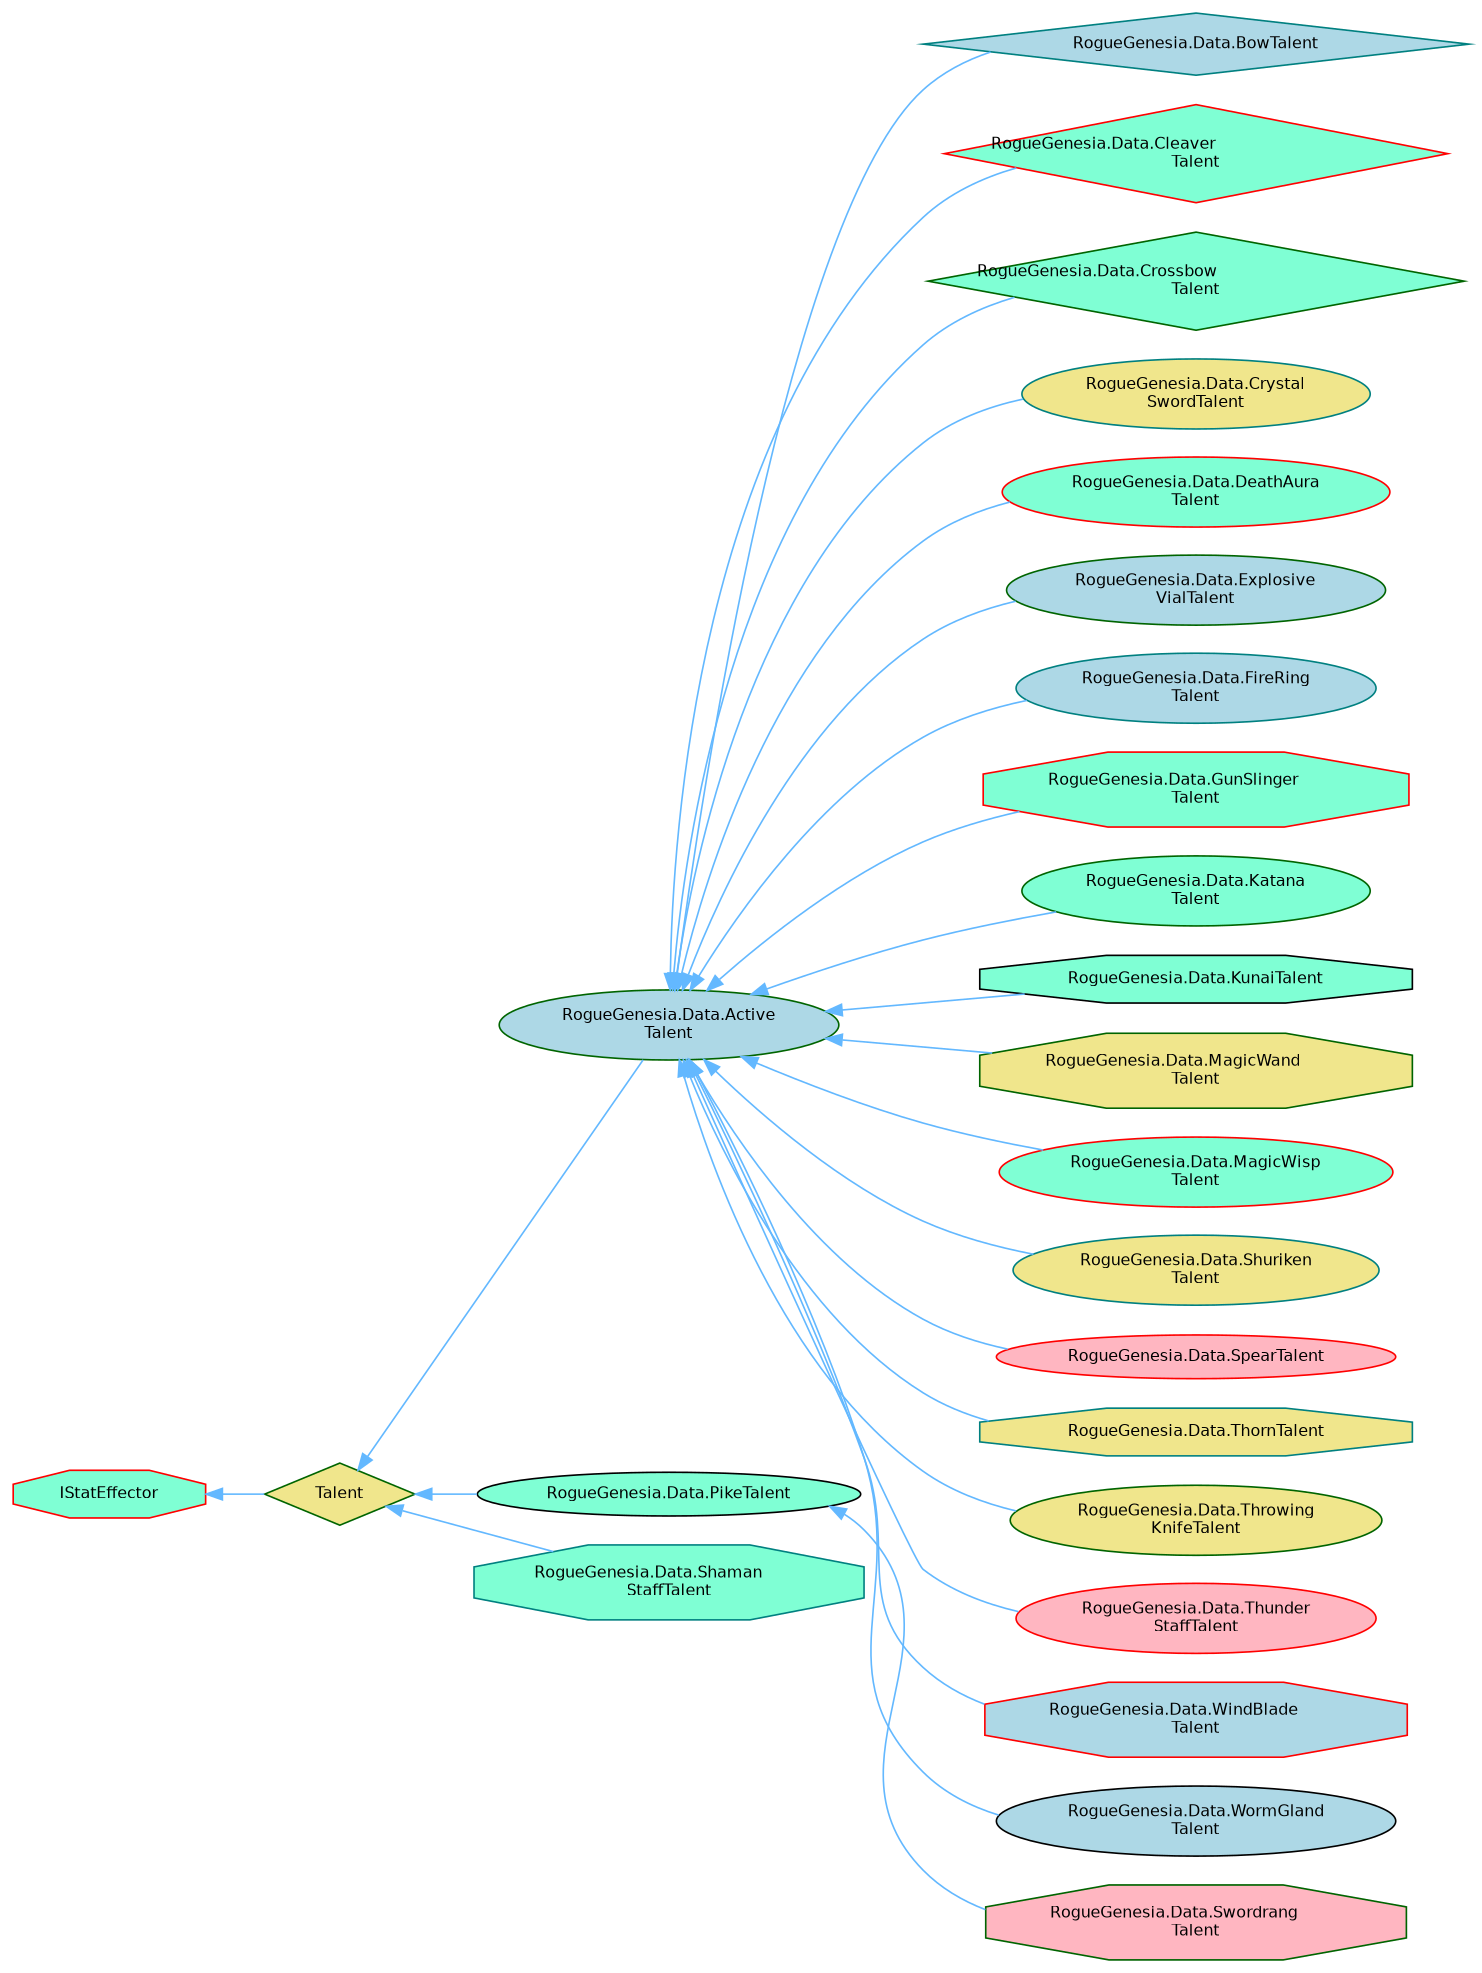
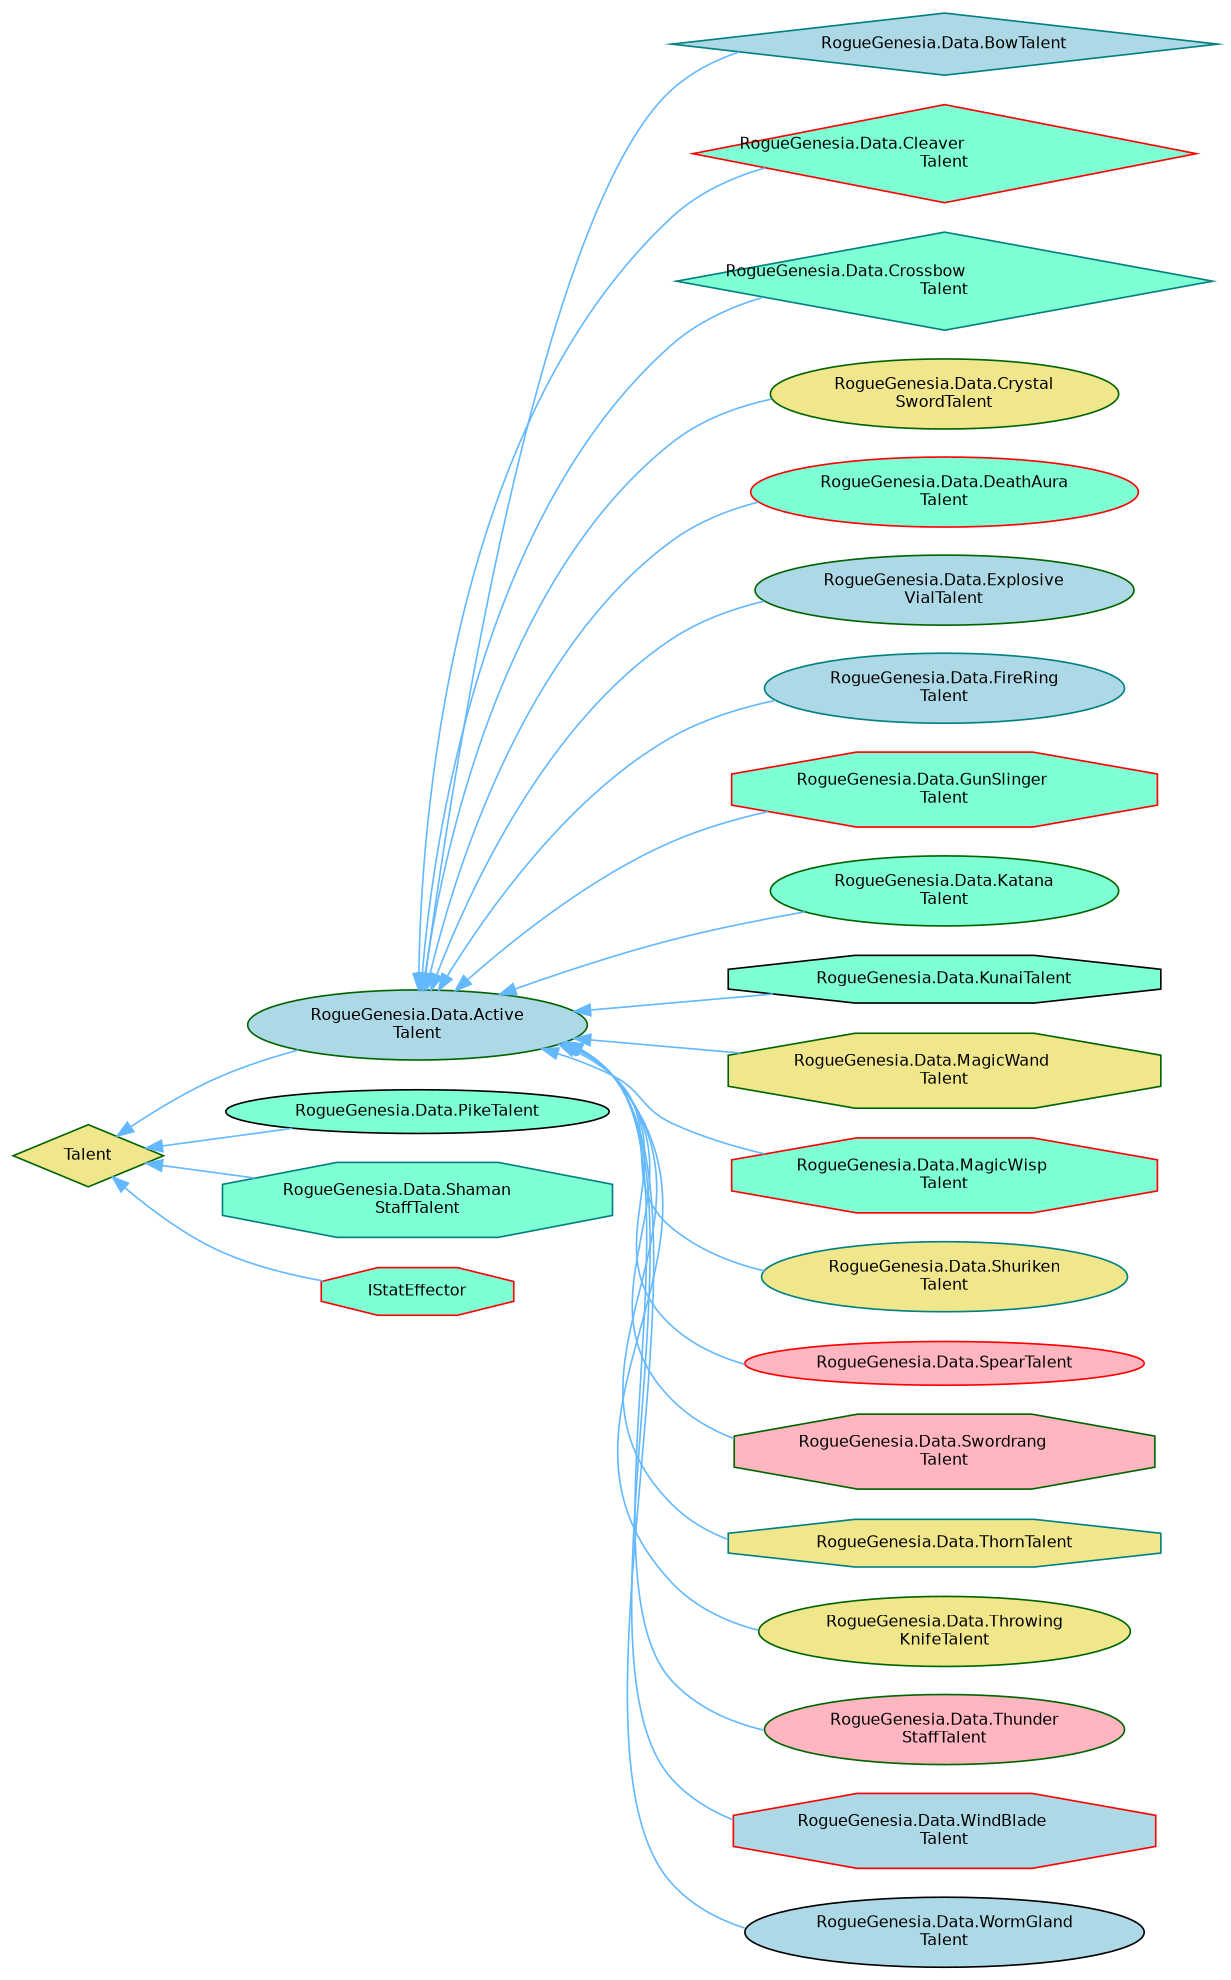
(1196, 281) -> (945, 281)
(1196, 394) -> (945, 394)
(1196, 1172) -> (945, 1175)
(243, 1494) -> (217, 1250)
(1196, 1618) -> (945, 1730)
(894, 1701) -> (638, 1254)
